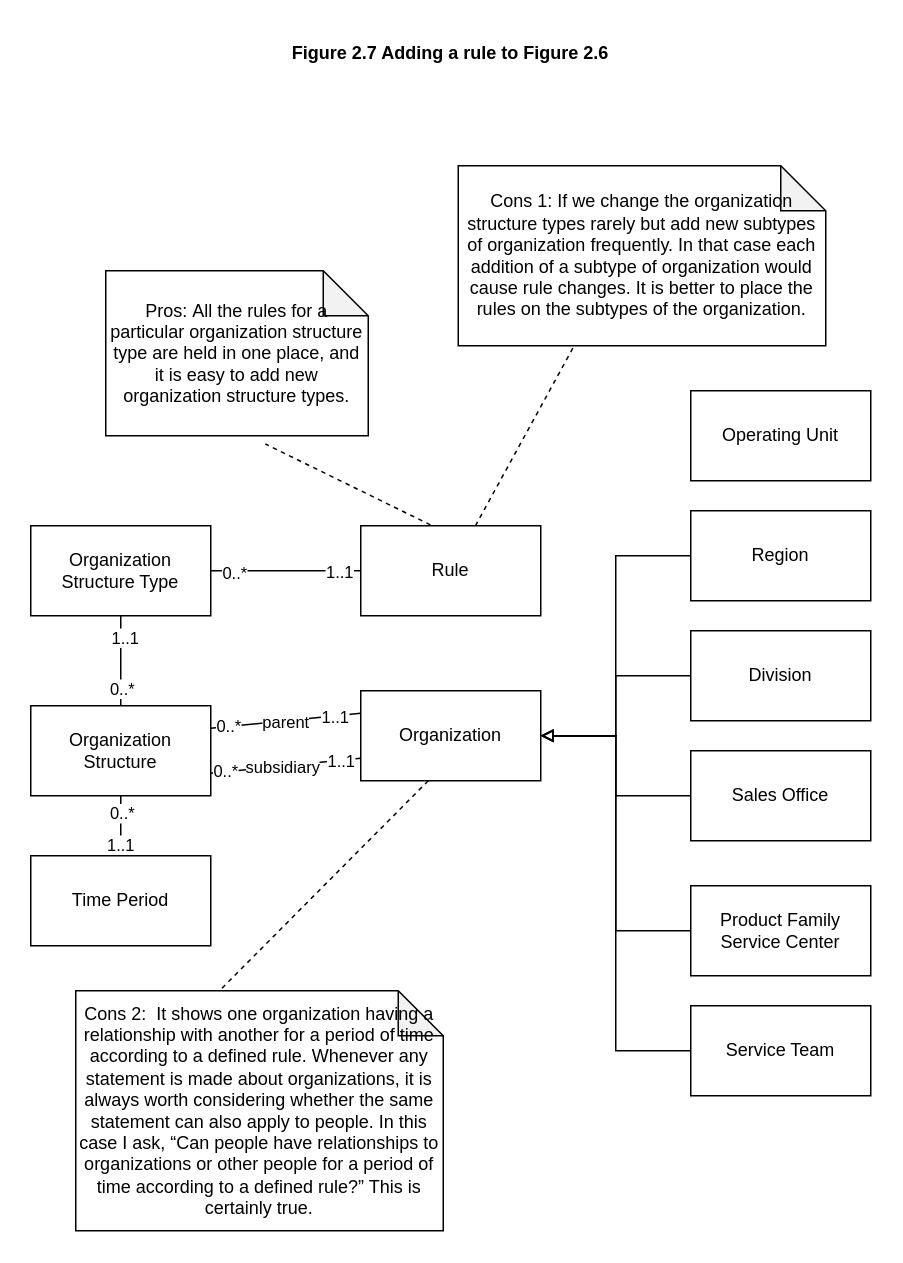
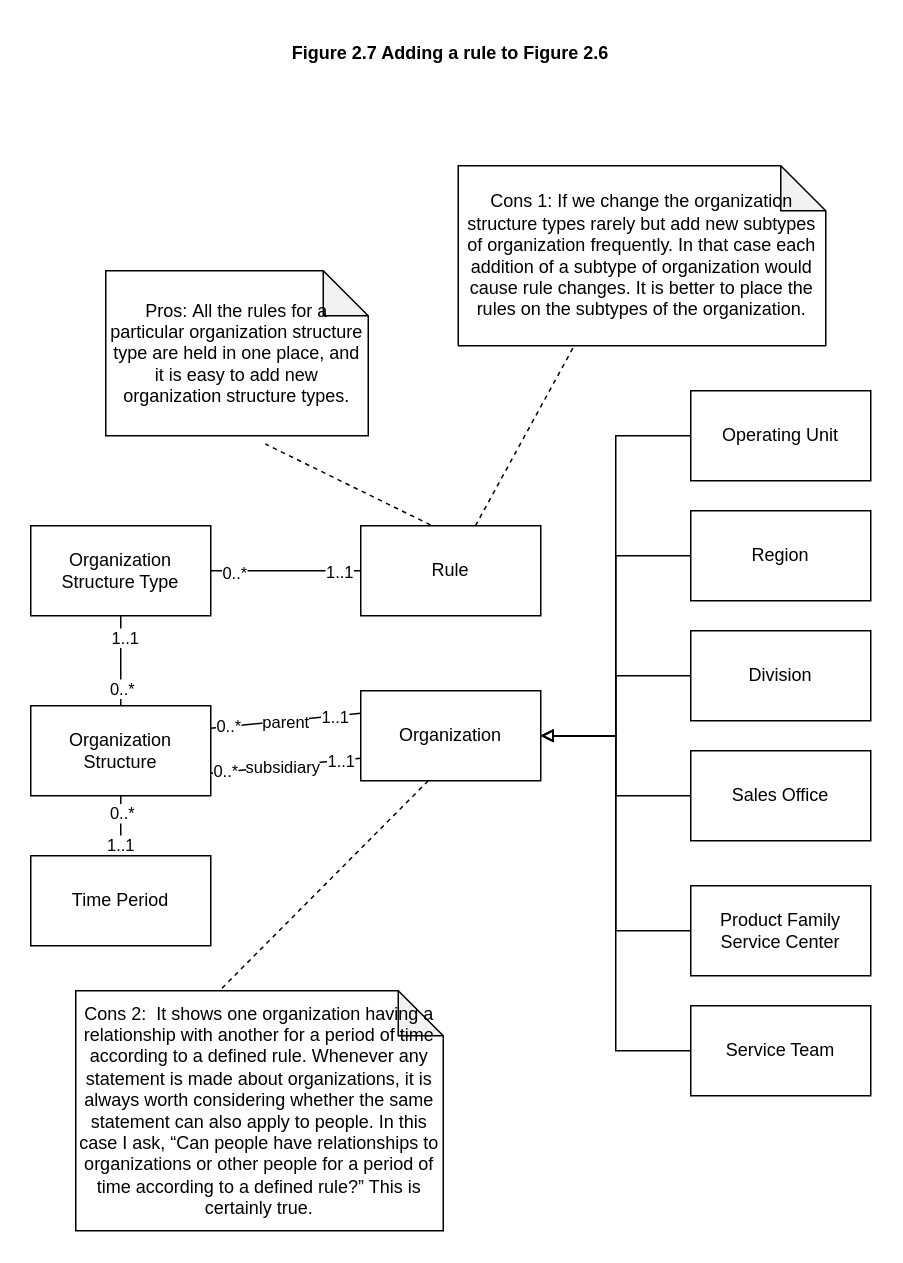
none -> (616, 456)
